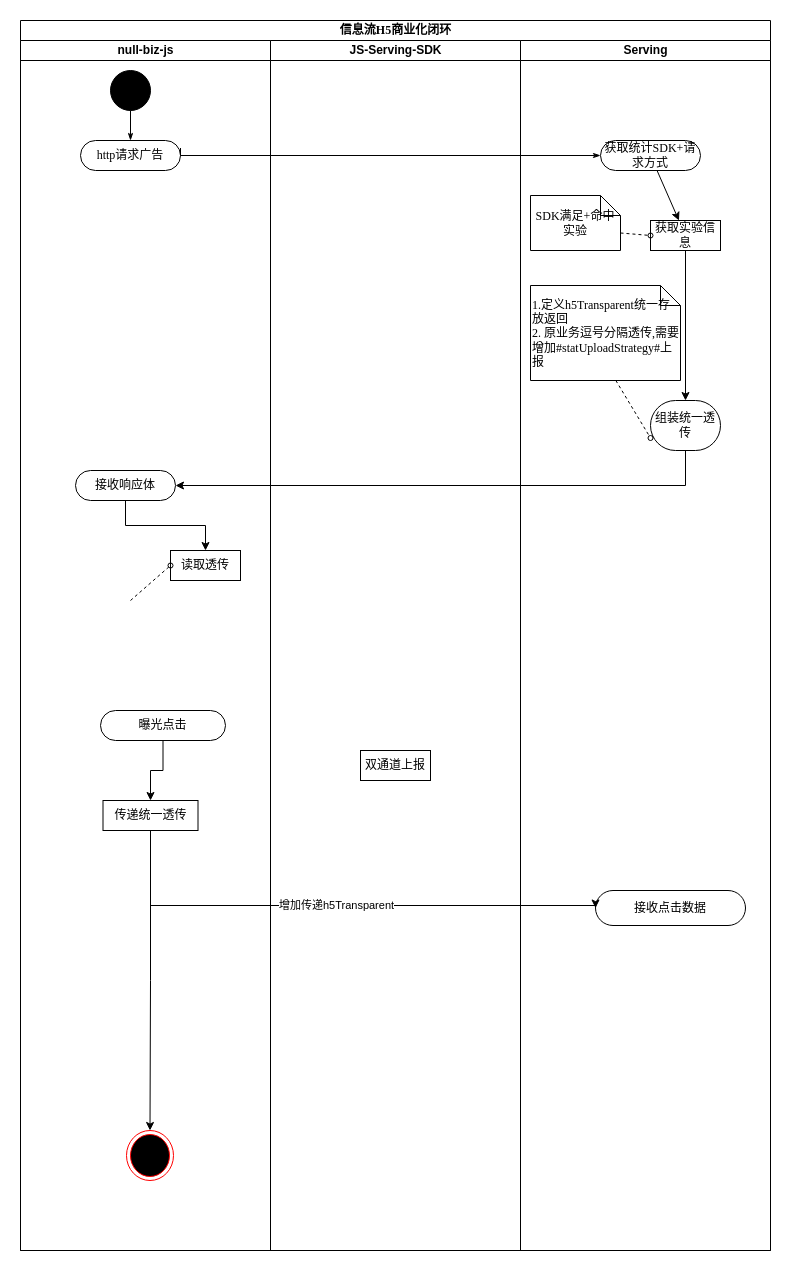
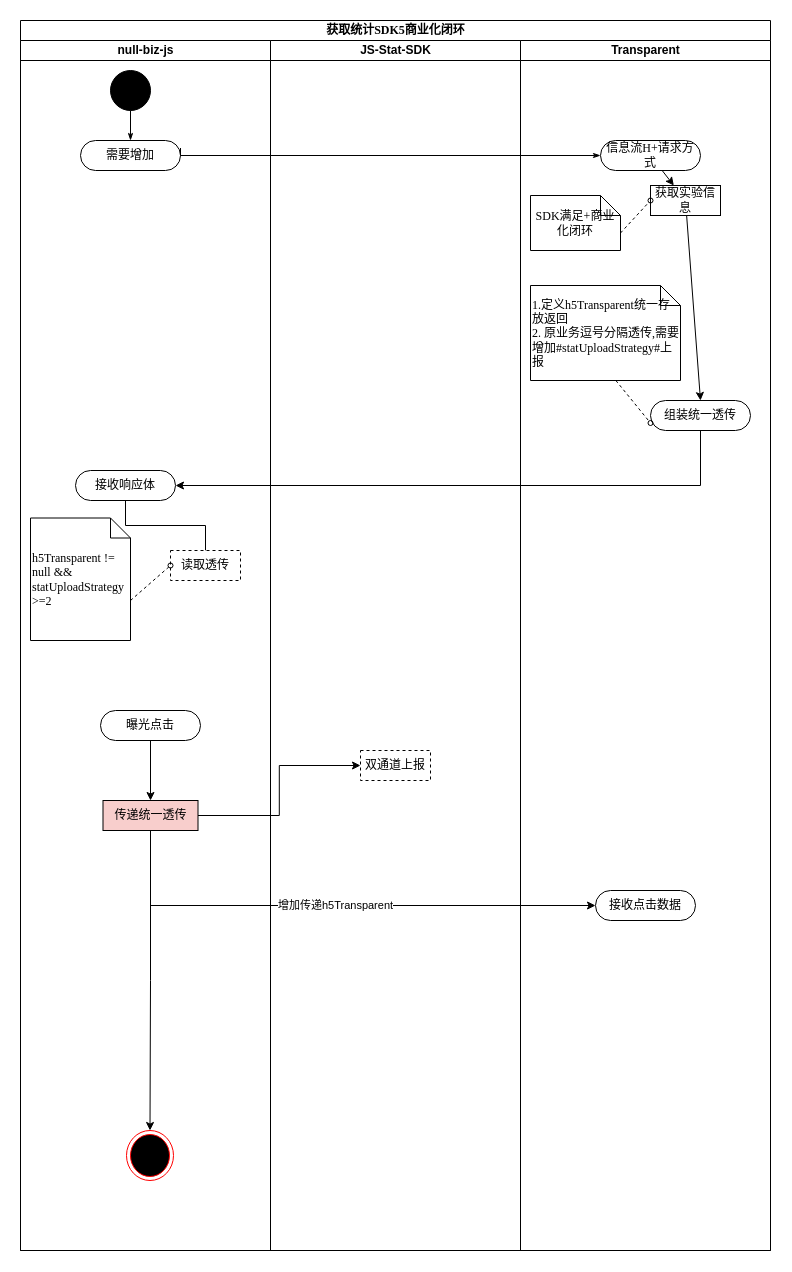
(396, 31) -> (396, 31)
(396, 51) -> (396, 51)
(646, 51) -> (646, 51)
(131, 156) -> (131, 156)
(651, 156) -> (651, 156)
(576, 224) -> (576, 224)
(686, 236) -> (686, 201)
(686, 426) -> (701, 416)
(206, 542) -> (206, 545)
(206, 566) -> (206, 566)
none -> (81, 579)
(163, 726) -> (151, 726)
(396, 766) -> (396, 766)
none -> (279, 795)
(151, 816) -> (151, 816)
(671, 908) -> (646, 906)
